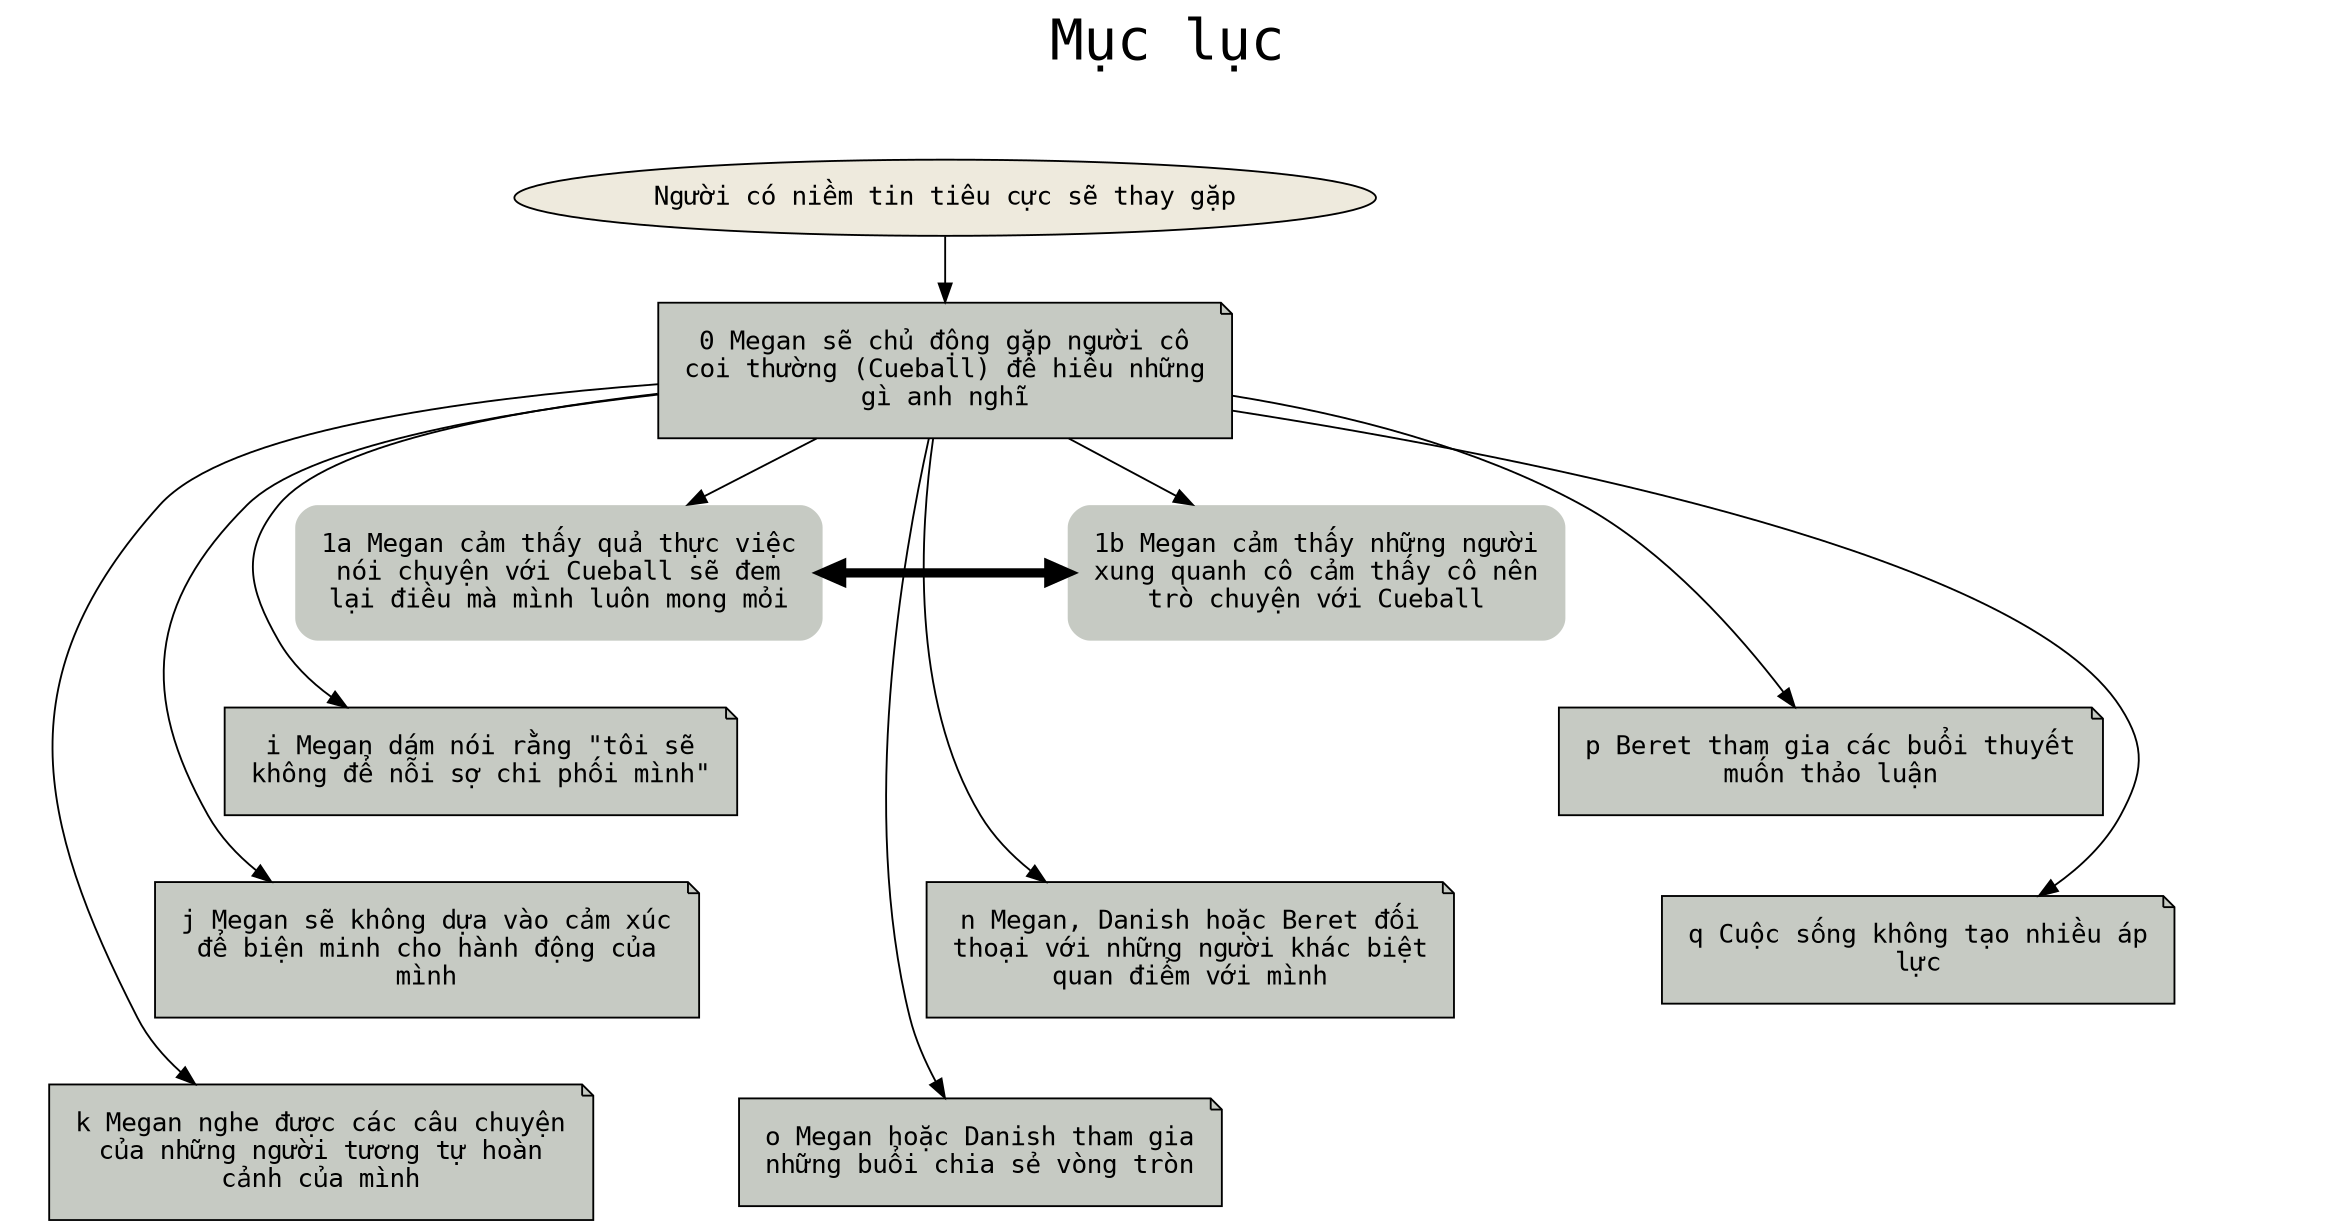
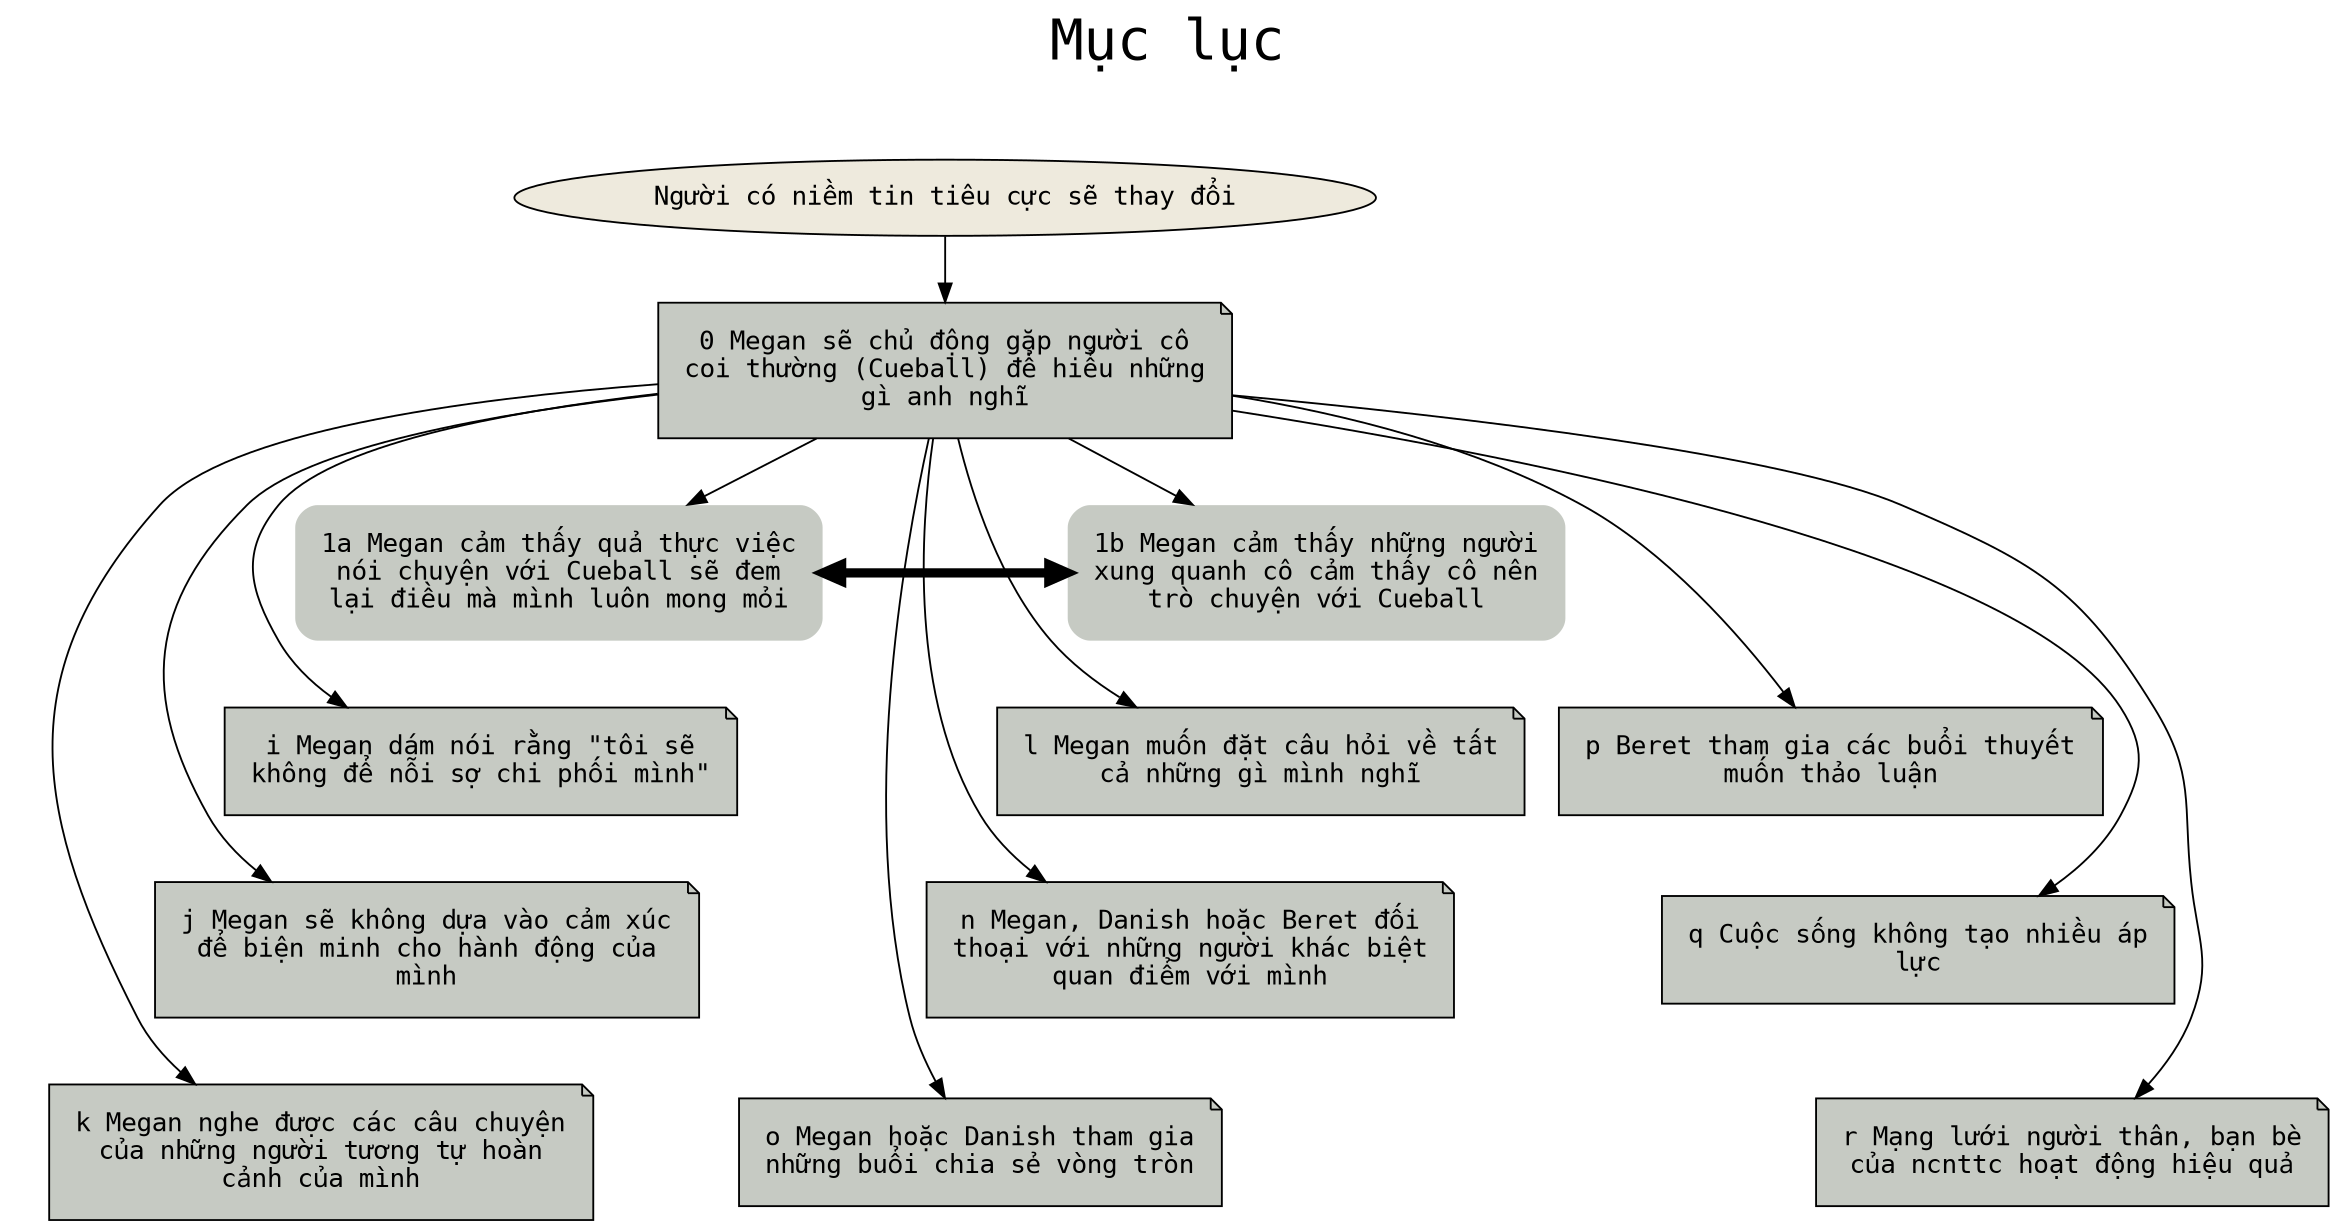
(945, 198) -> (945, 198)
none -> (1261, 761)
none -> (2072, 1152)
